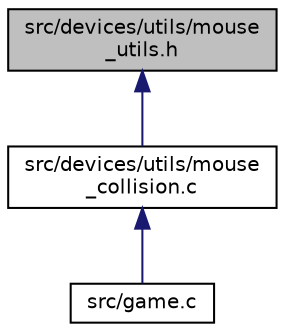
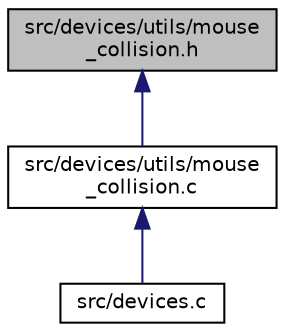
(142, 40) -> (142, 40)
(142, 303) -> (142, 303)
